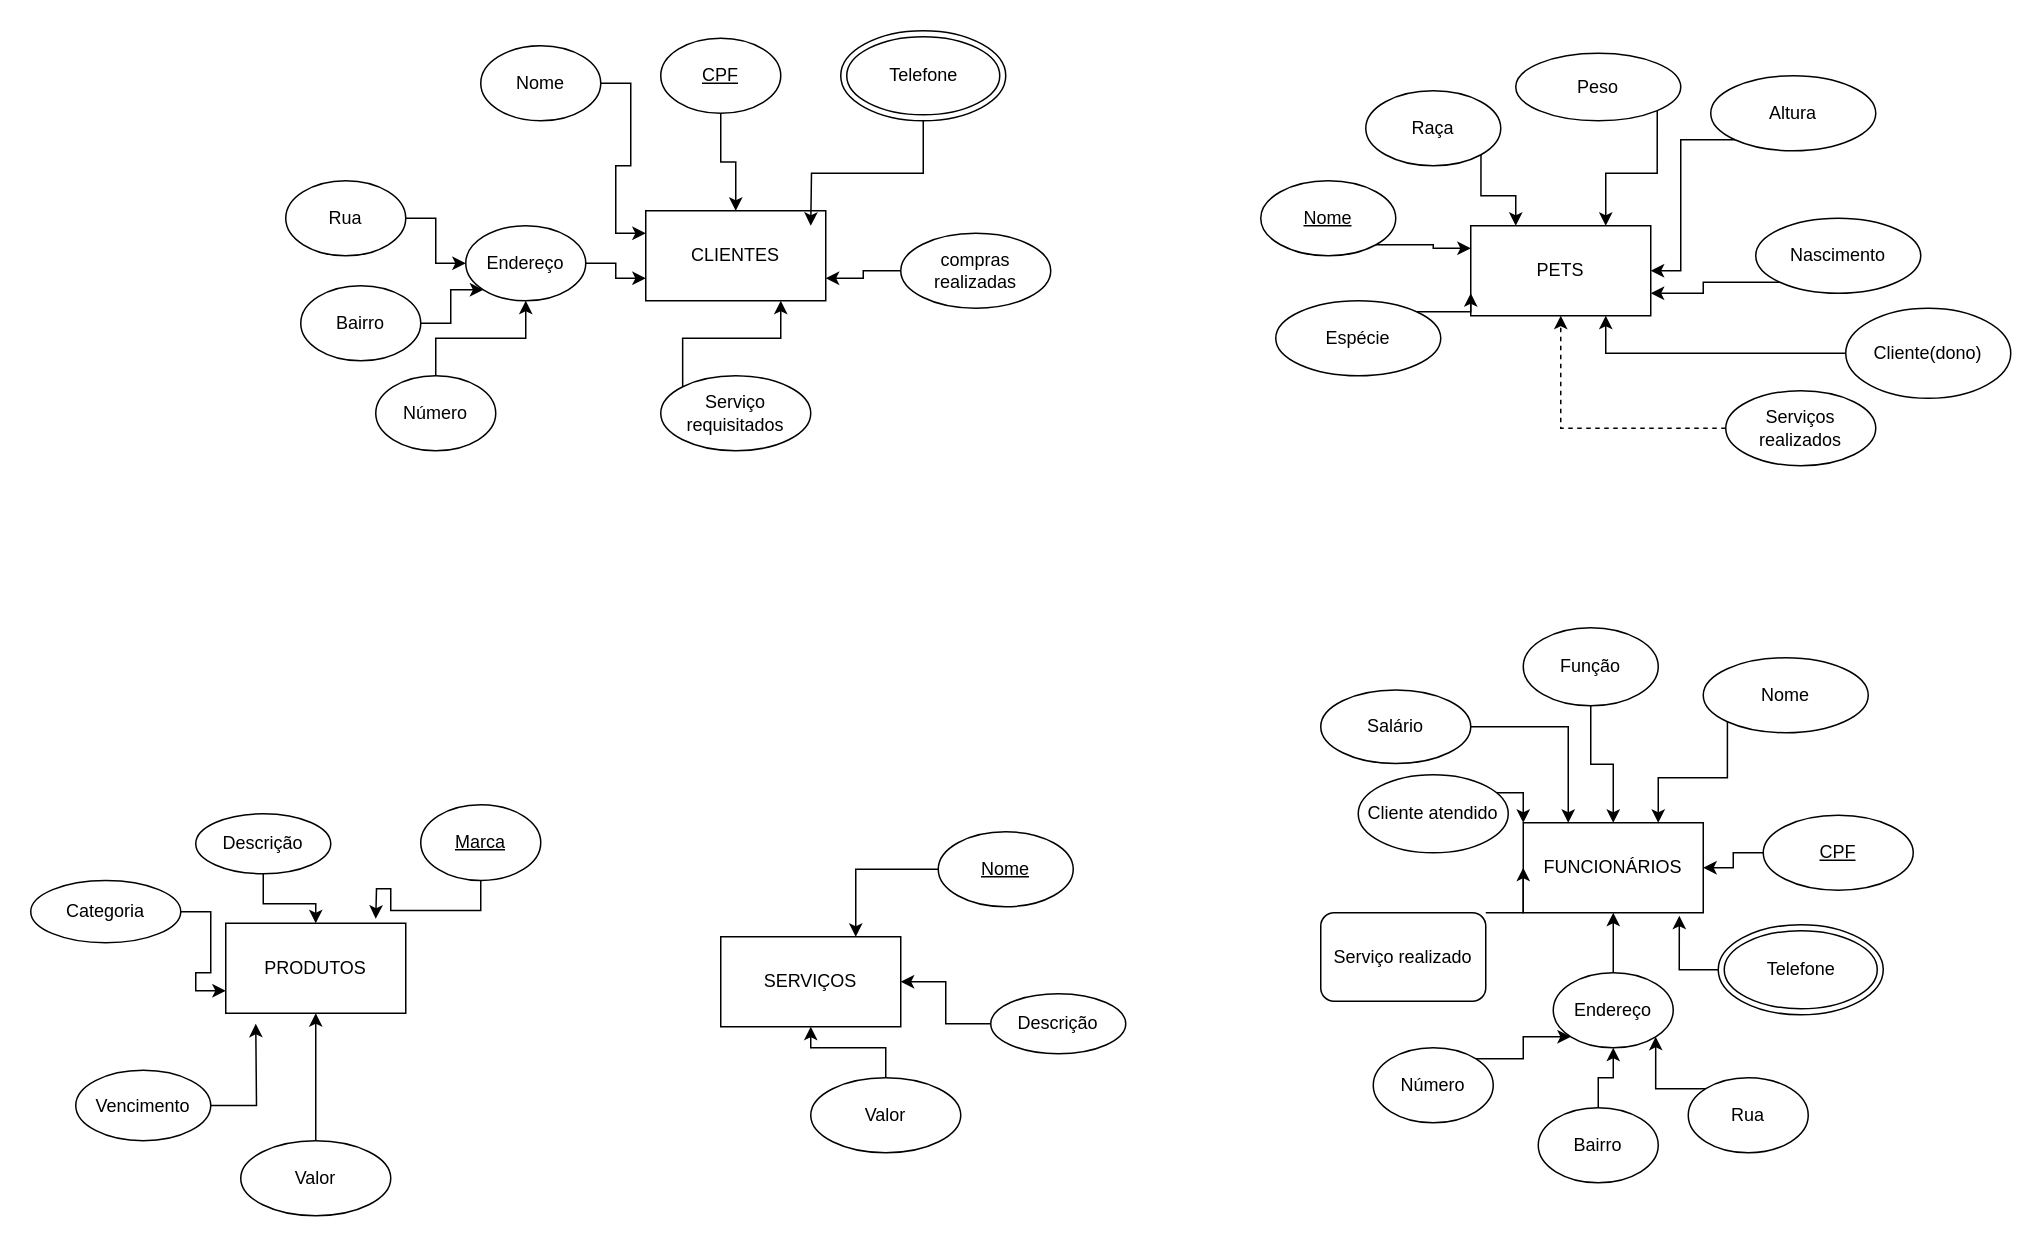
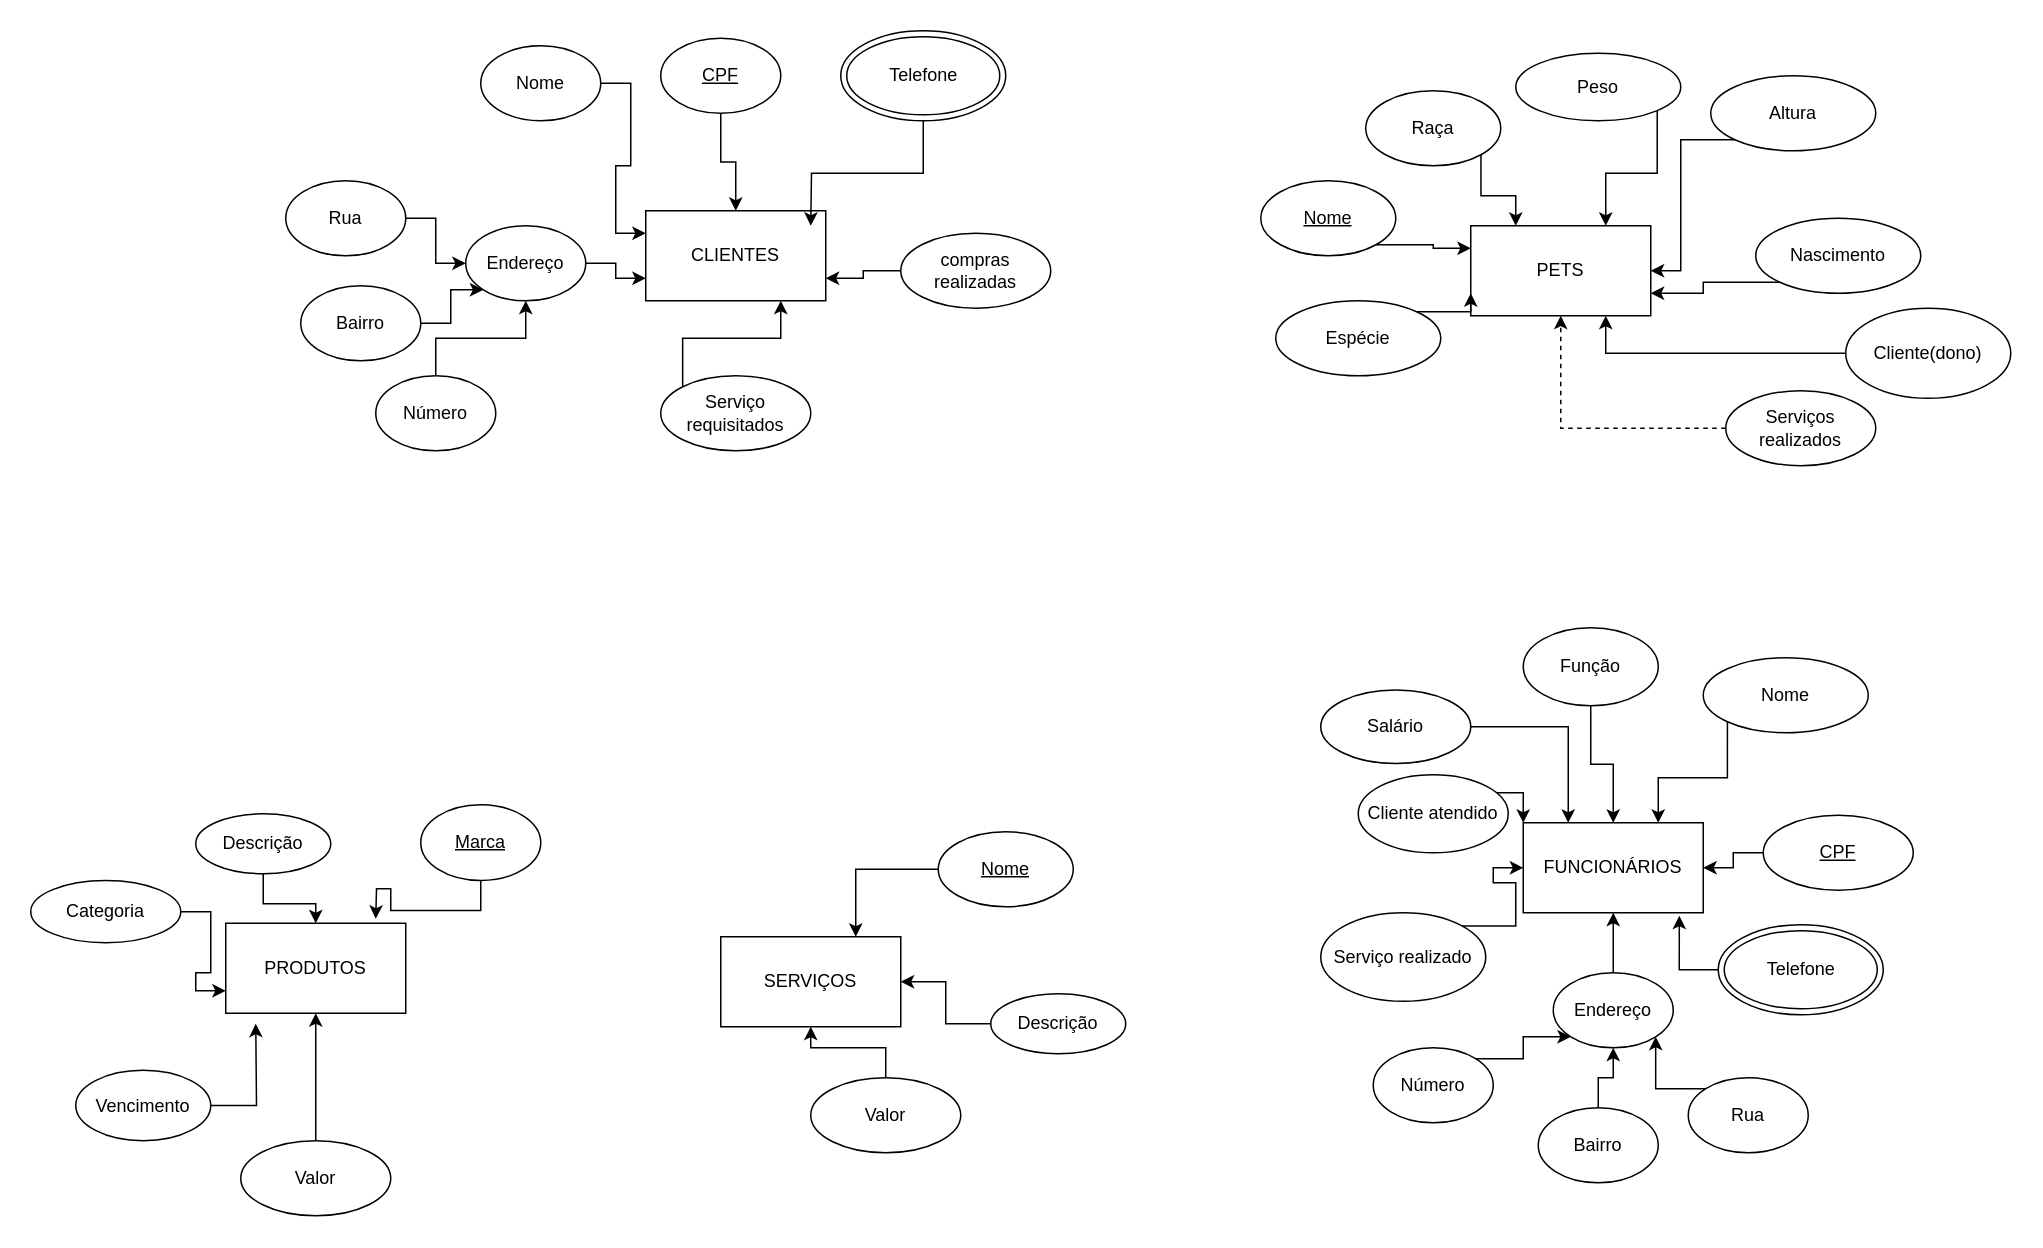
(1403, 957) -> (1403, 957)
